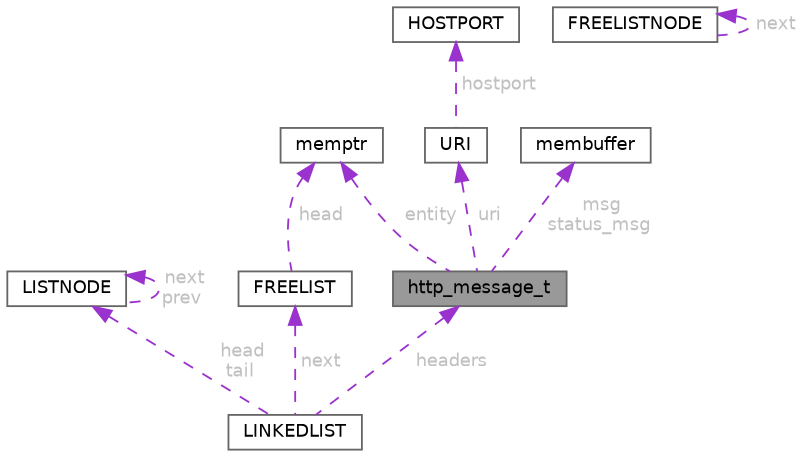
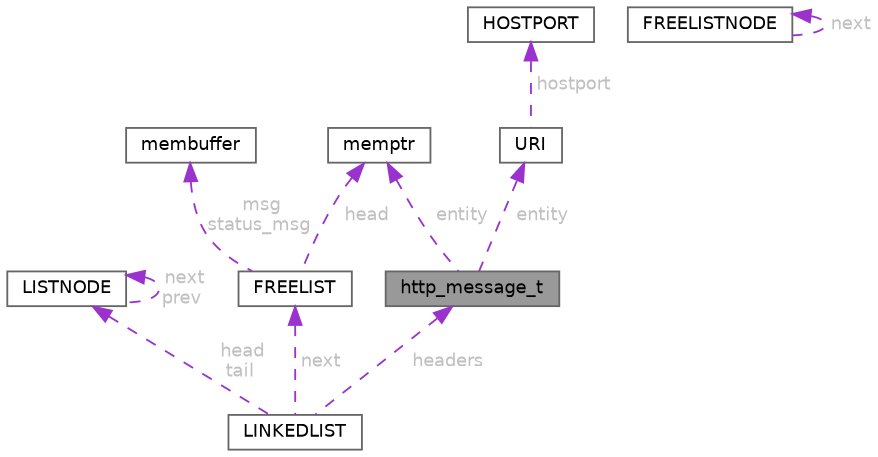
(487, 216) -> (540, 216)
(527, 225) -> (208, 236)
